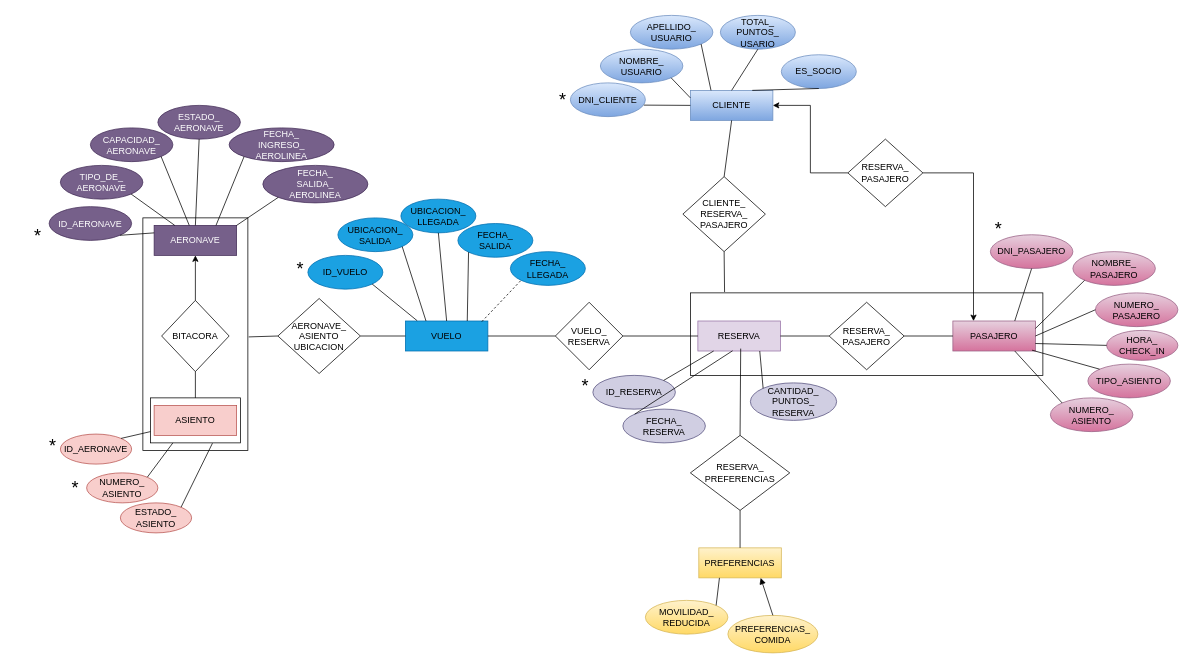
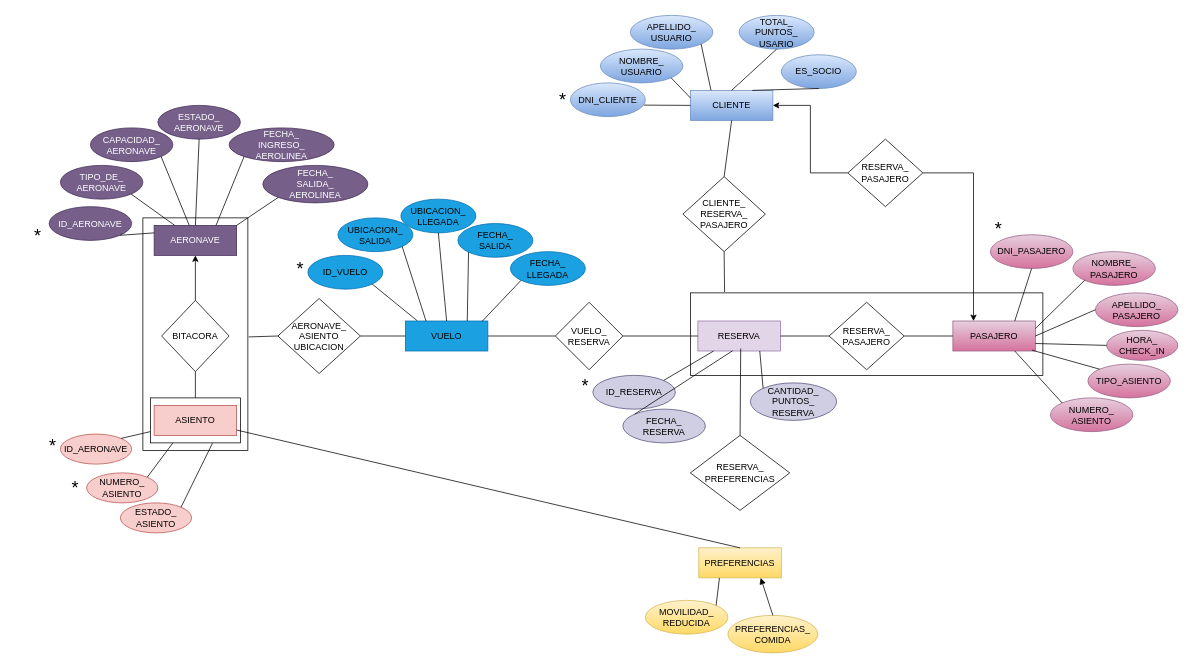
(758, 32) -> (777, 32)
(501, 301) -> (501, 301)
(1137, 310) -> (1137, 310)
(740, 530) -> (489, 489)
